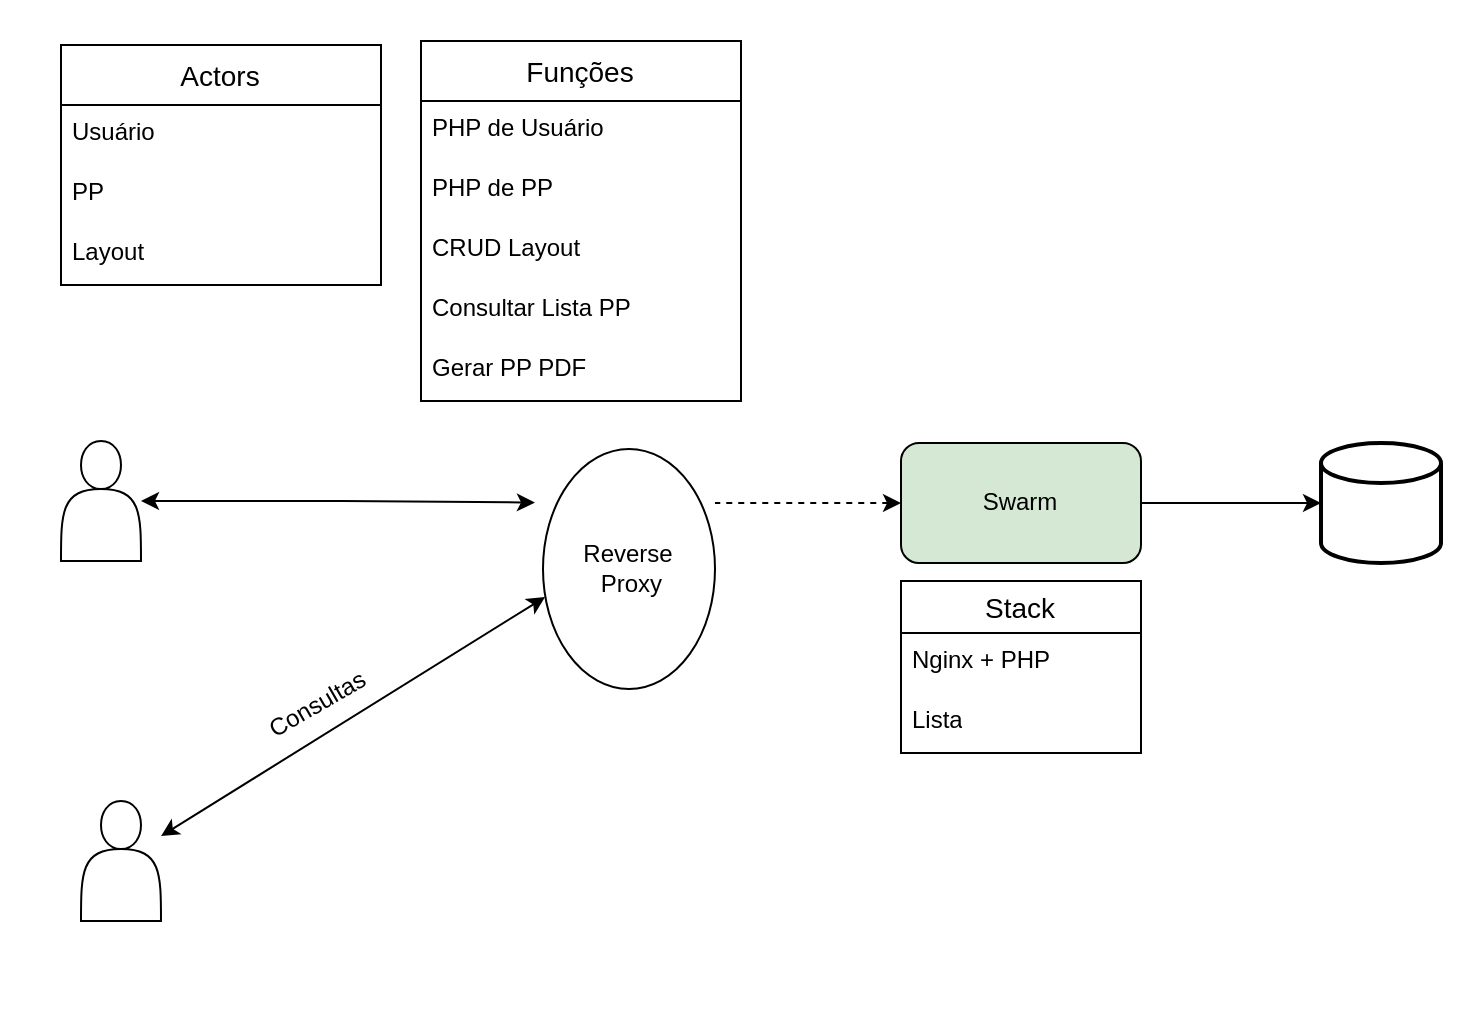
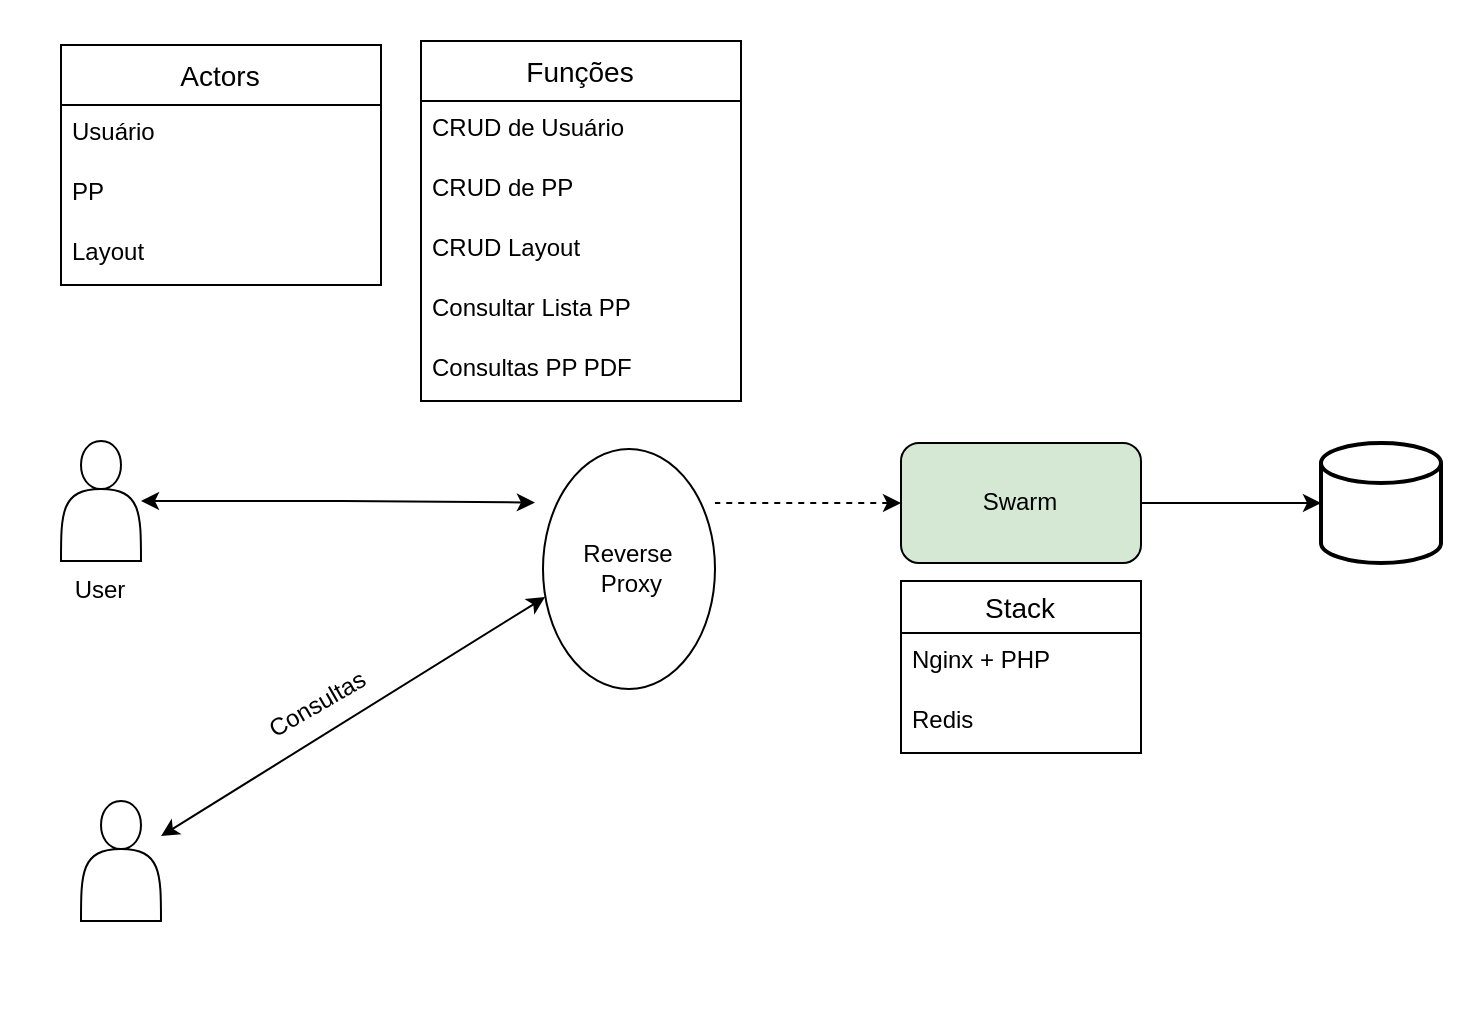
(518, 129) -> (524, 129)
(487, 189) -> (494, 189)
(507, 369) -> (531, 369)
none -> (101, 591)
(943, 721) -> (943, 721)
